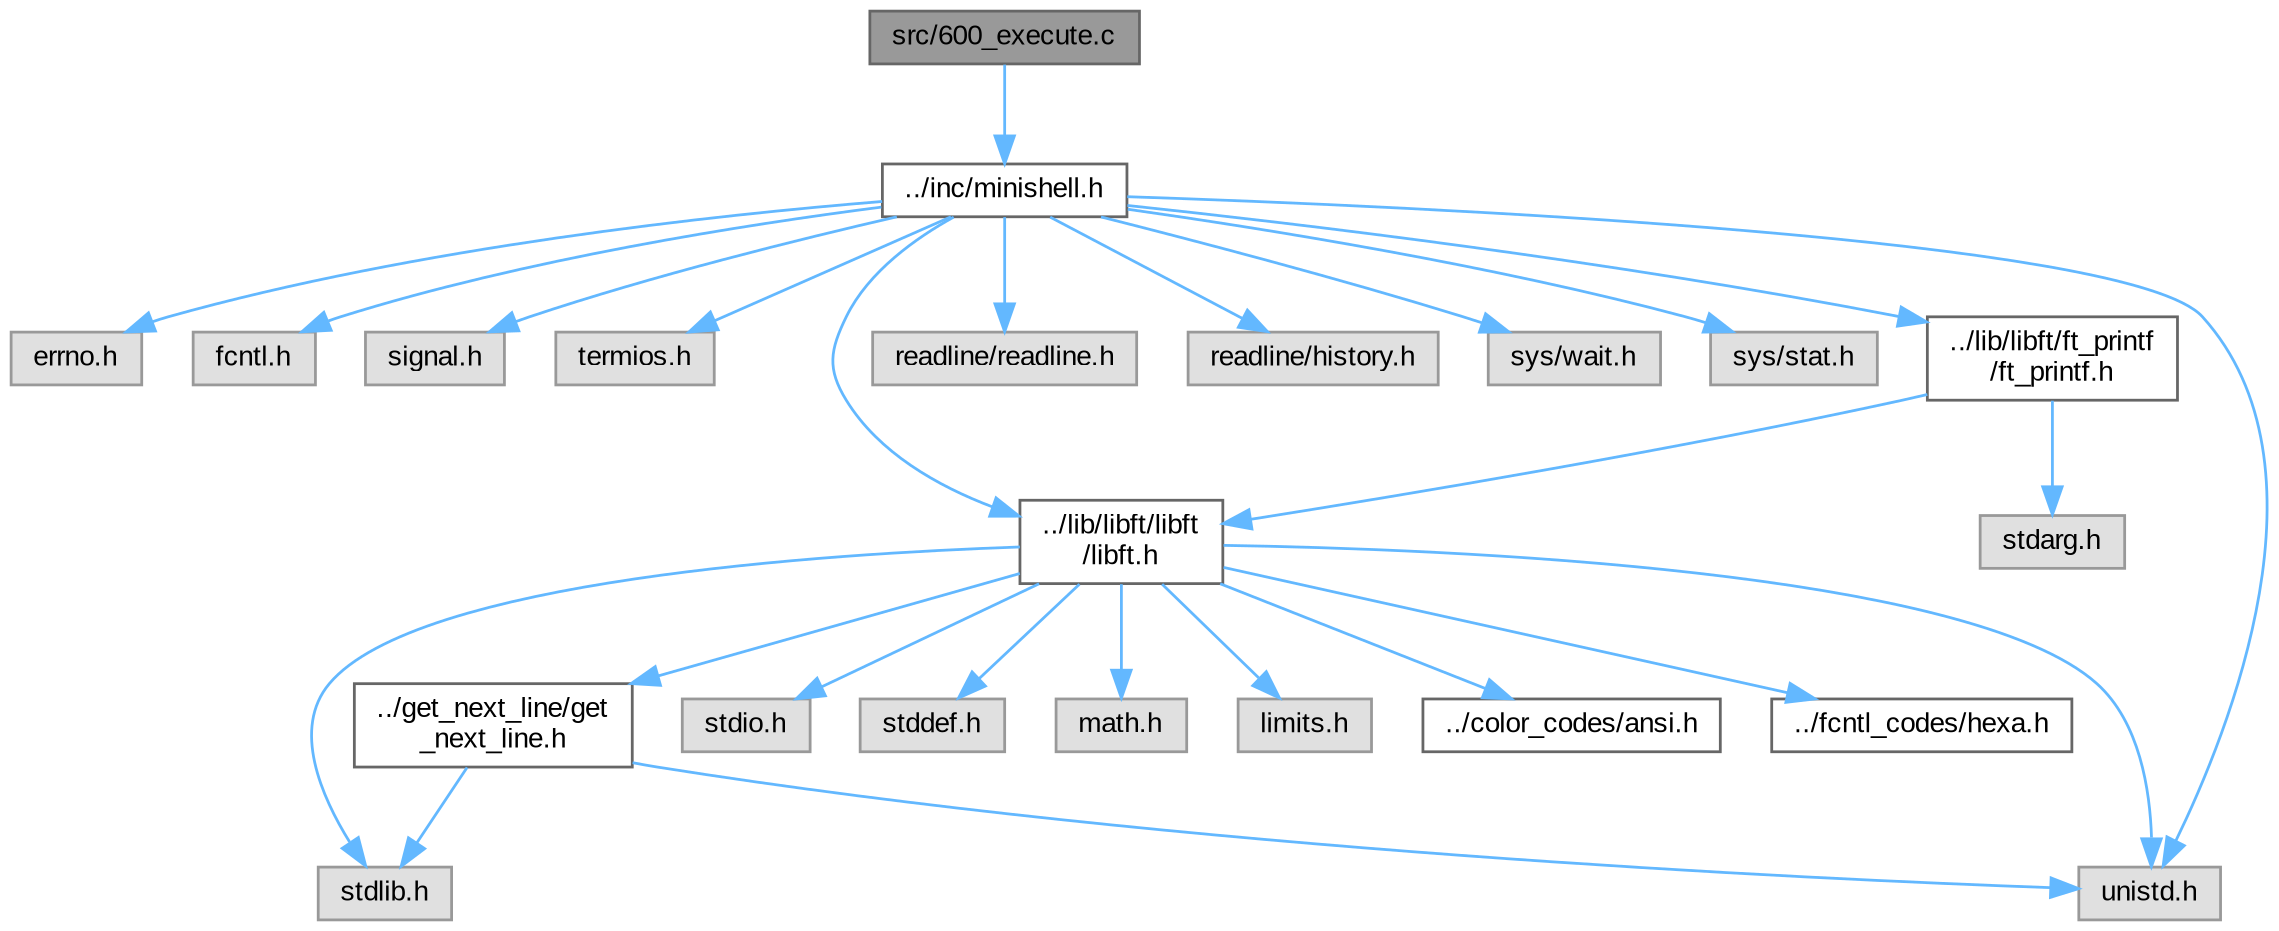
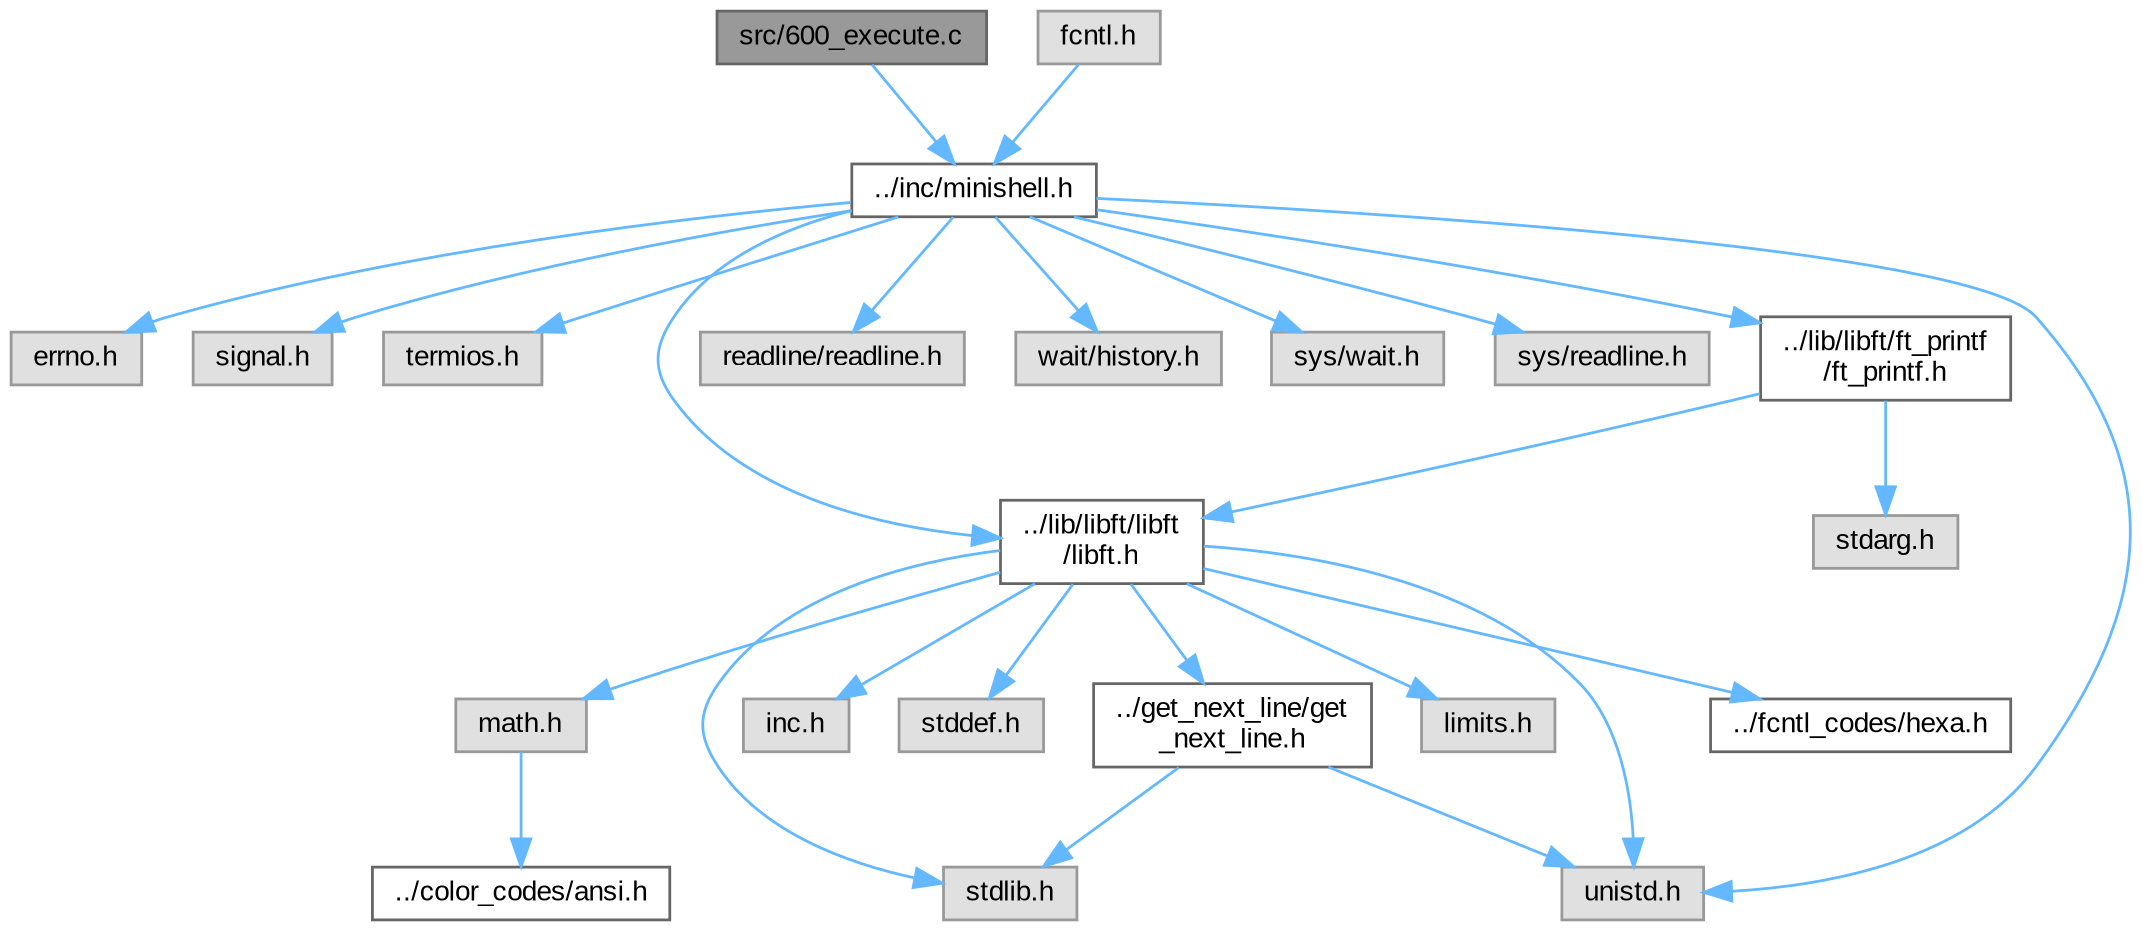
(602, 252) -> (1046, 103)
(1313, 359) -> (1119, 359)
(1794, 359) -> (1602, 359)
(1353, 636) -> (521, 795)
(746, 725) -> (796, 725)
